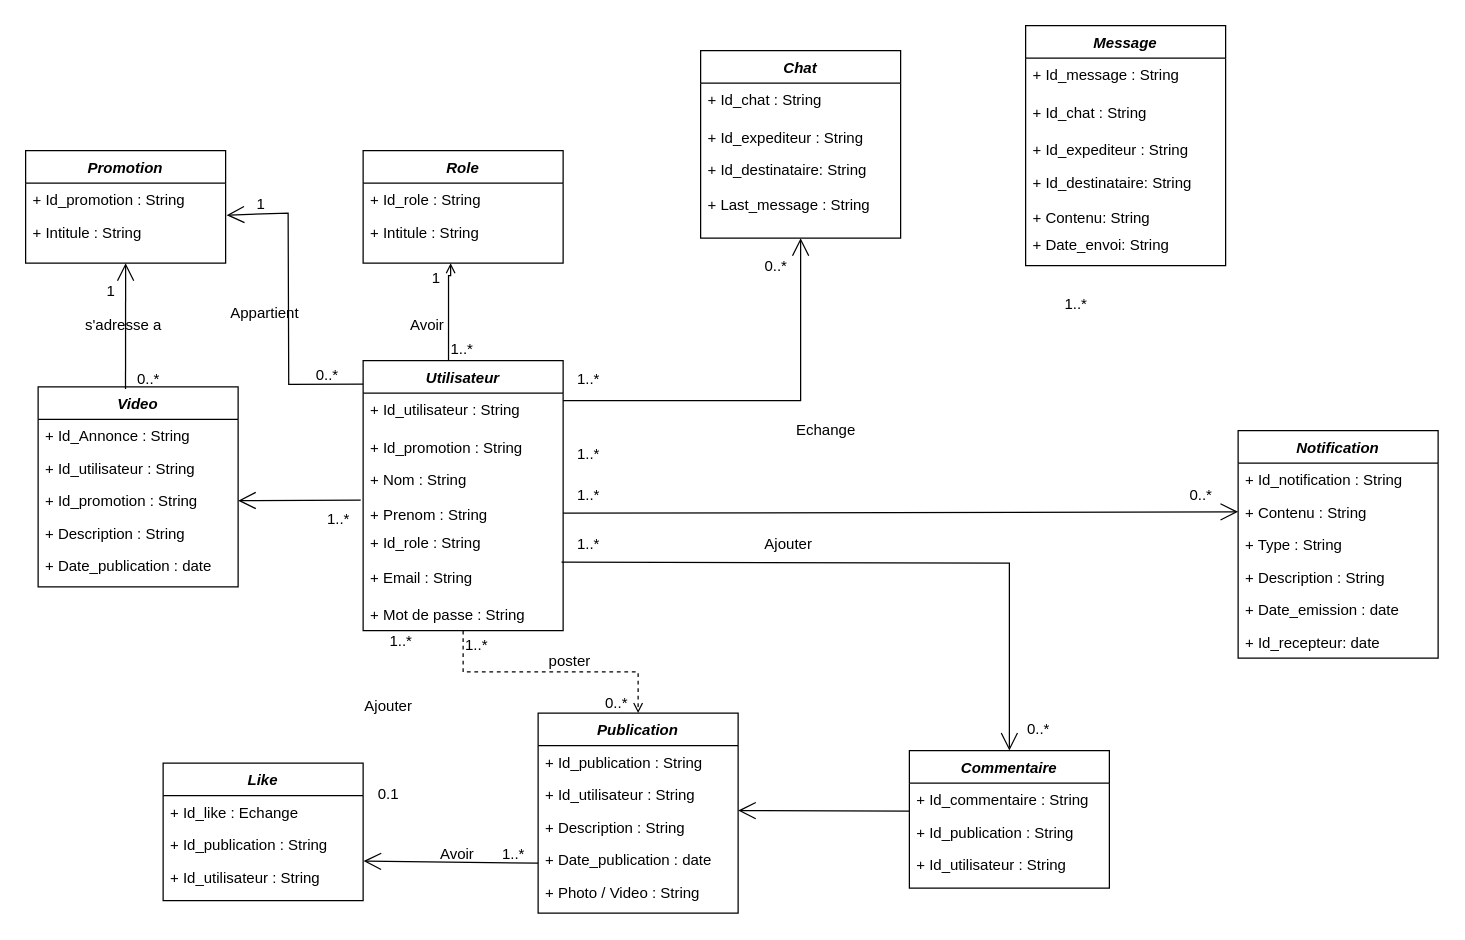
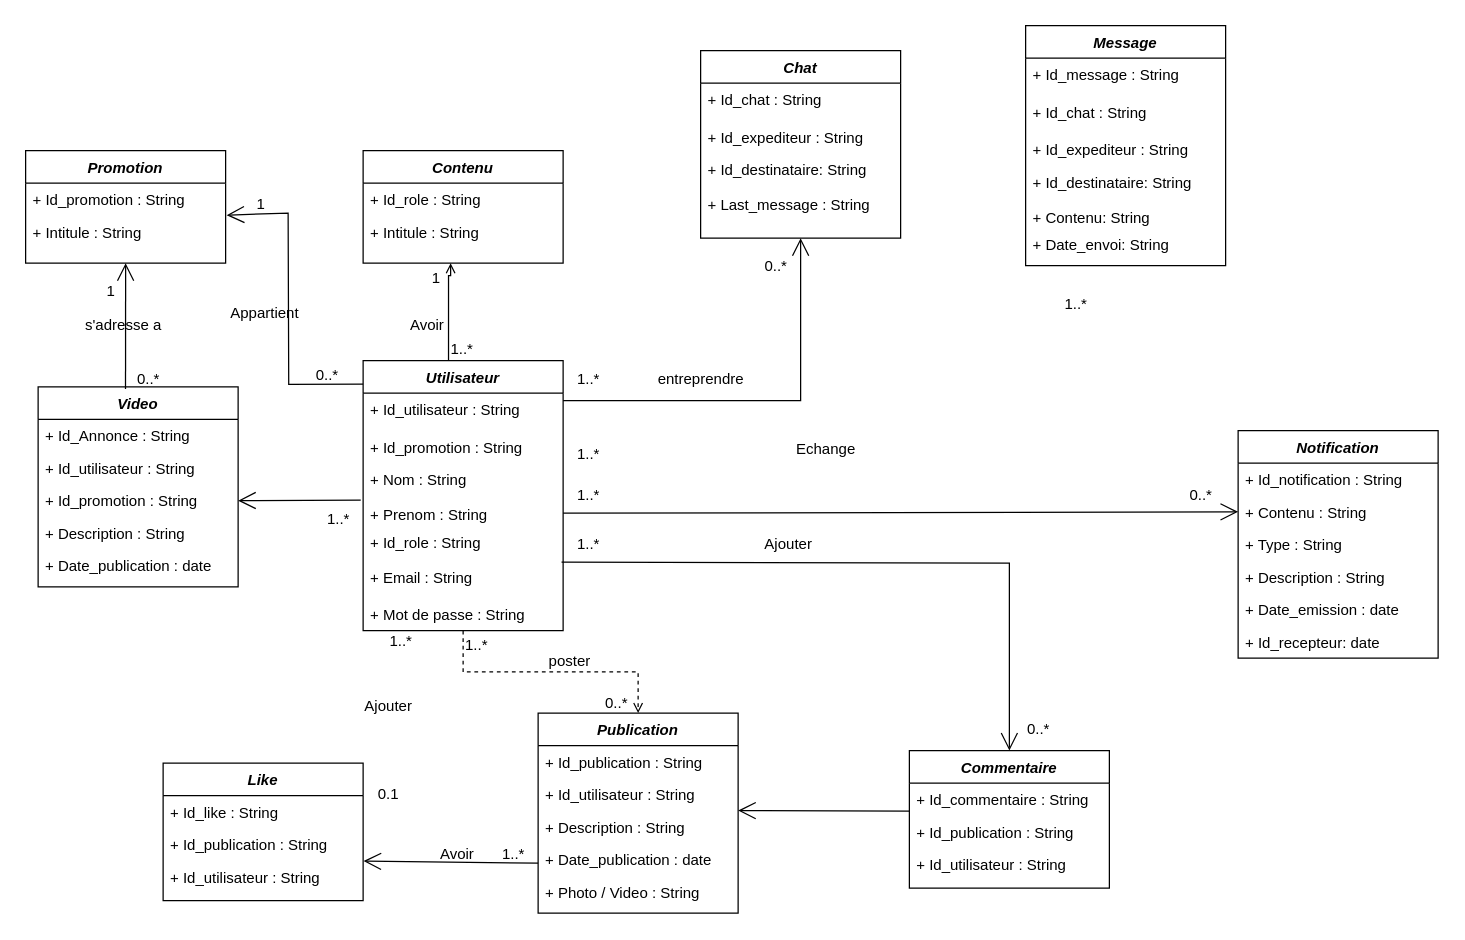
(463, 168) -> (463, 168)
none -> (701, 379)
(826, 431) -> (826, 449)
(238, 813) -> (232, 813)
